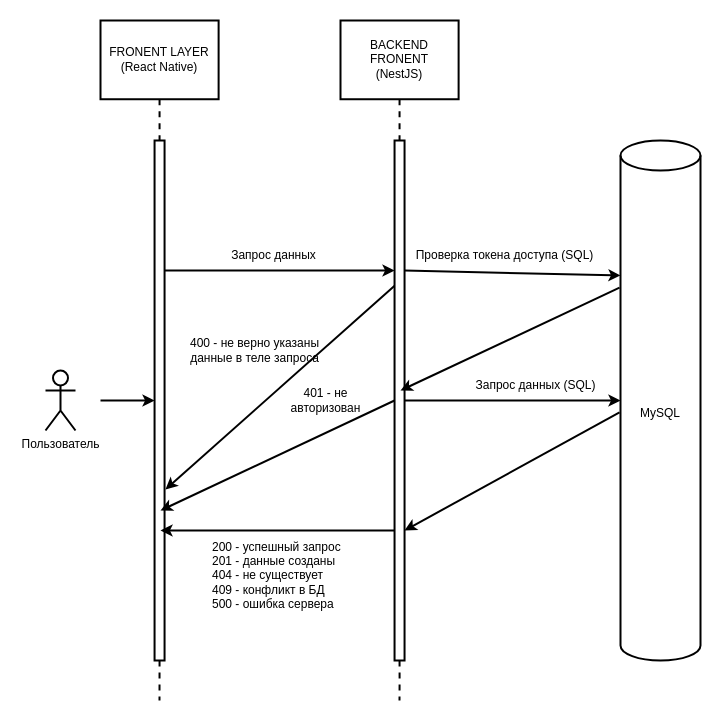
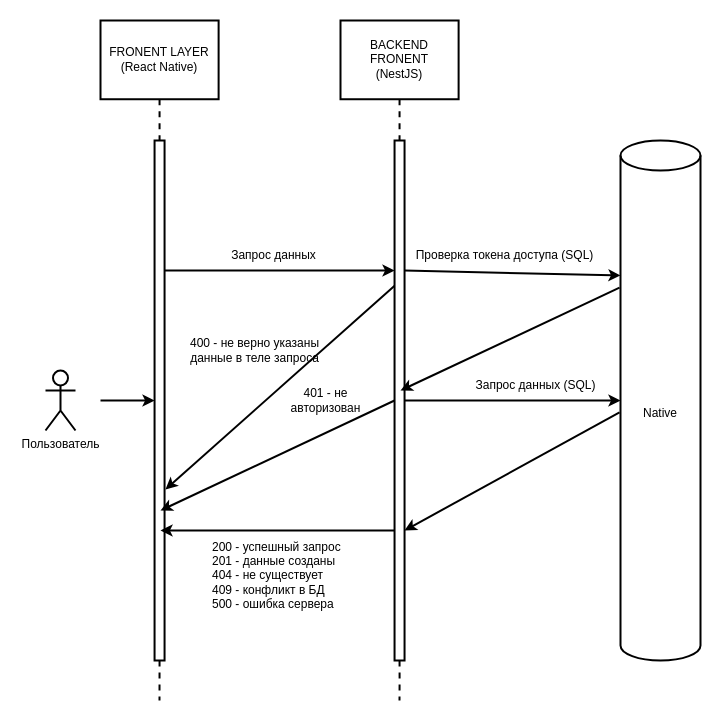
(661, 414) -> (661, 414)
